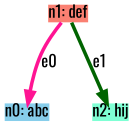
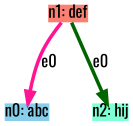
(100, 63) -> (101, 63)
